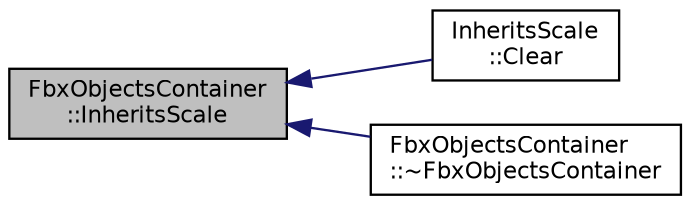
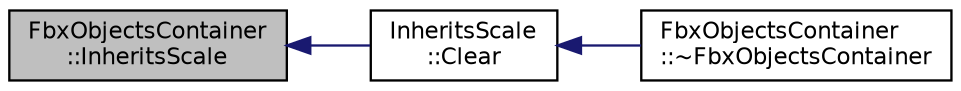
(340, 132) -> (611, 45)
